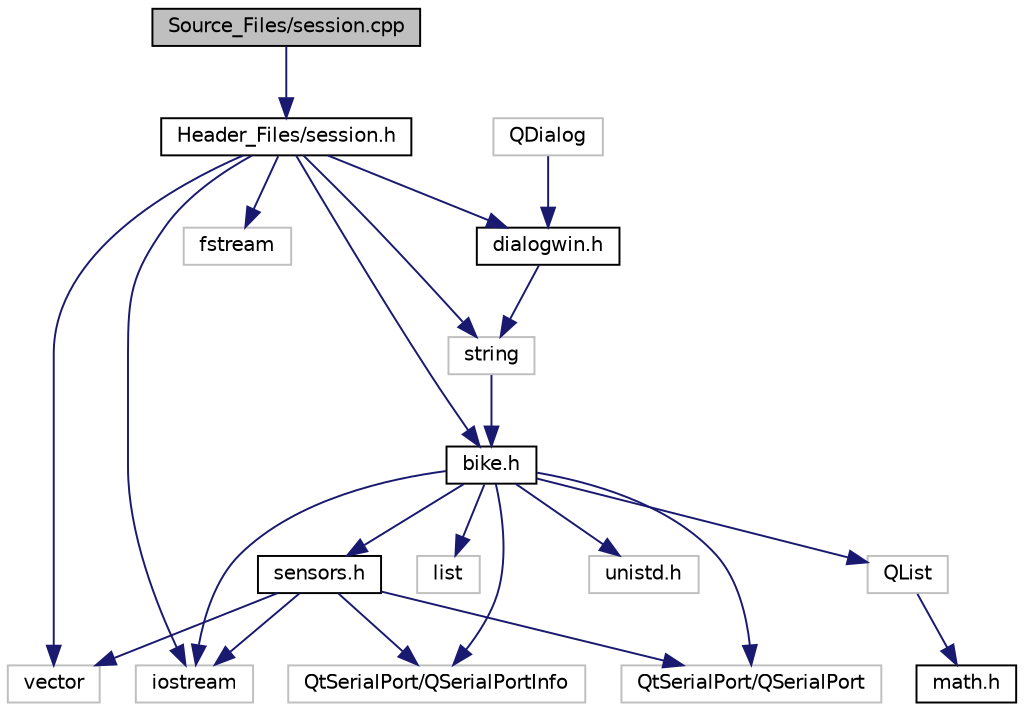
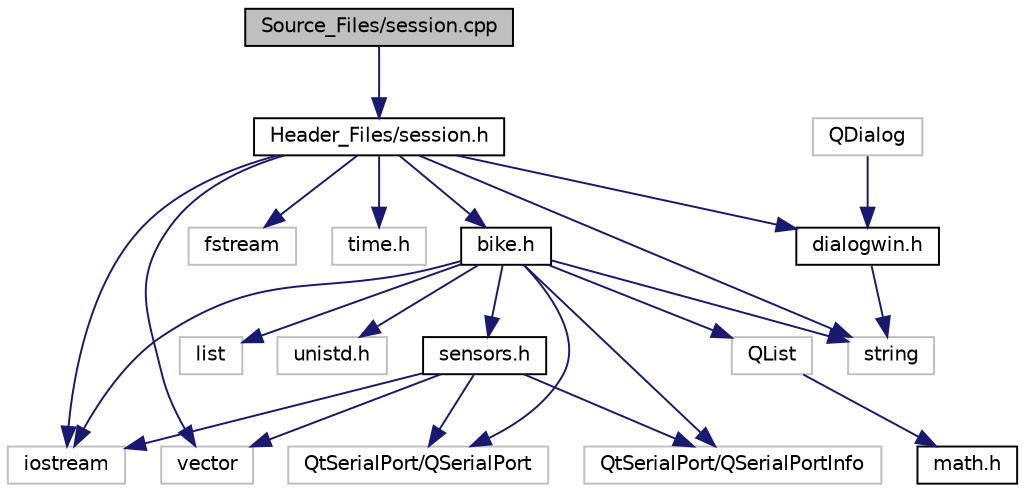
none -> (379, 246)
(491, 401) -> (690, 298)
